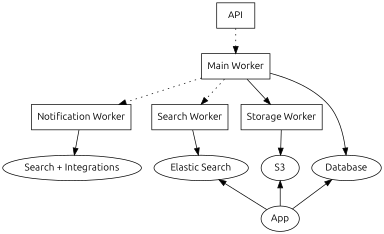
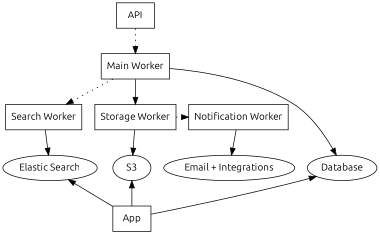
(164, 90) -> (179, 117)
(72, 168) -> (229, 168)
(280, 219) -> (132, 219)
